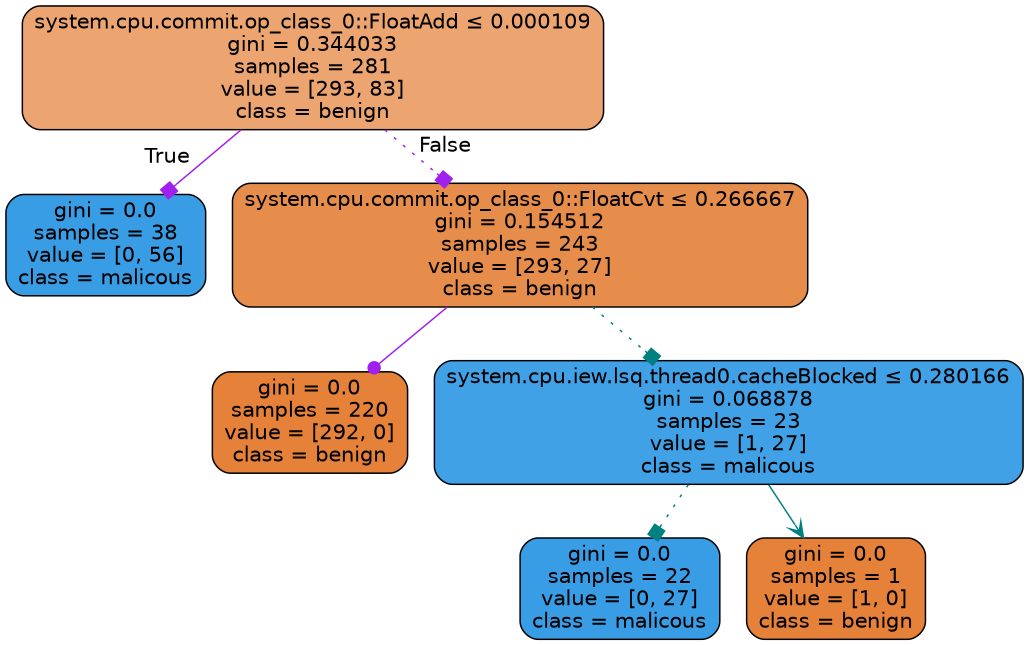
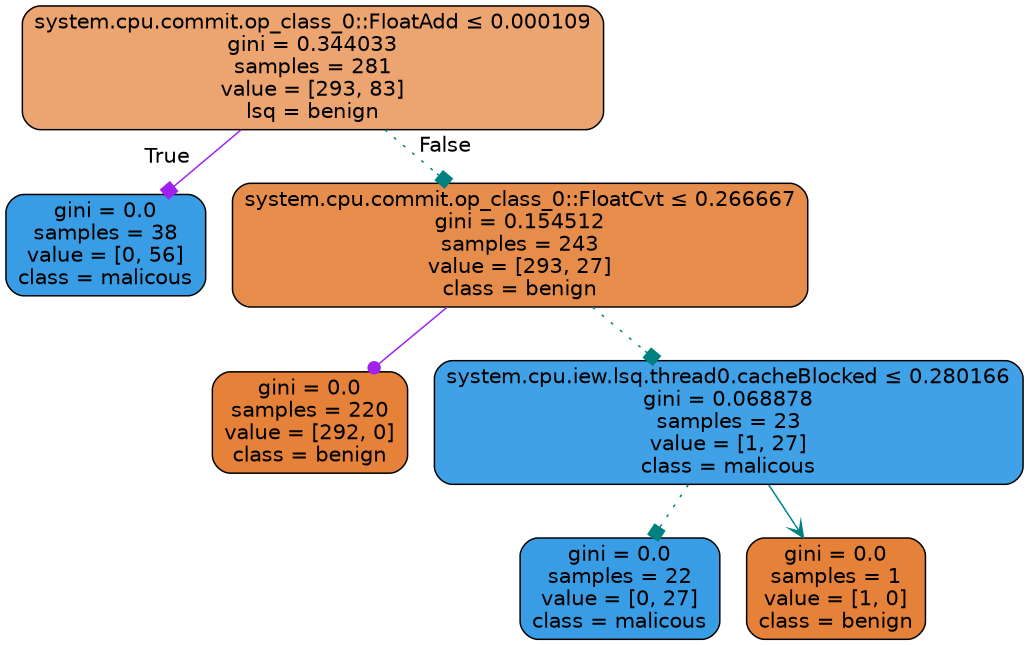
(313, 112) -> (313, 112)
(411, 152) -> (411, 152)
